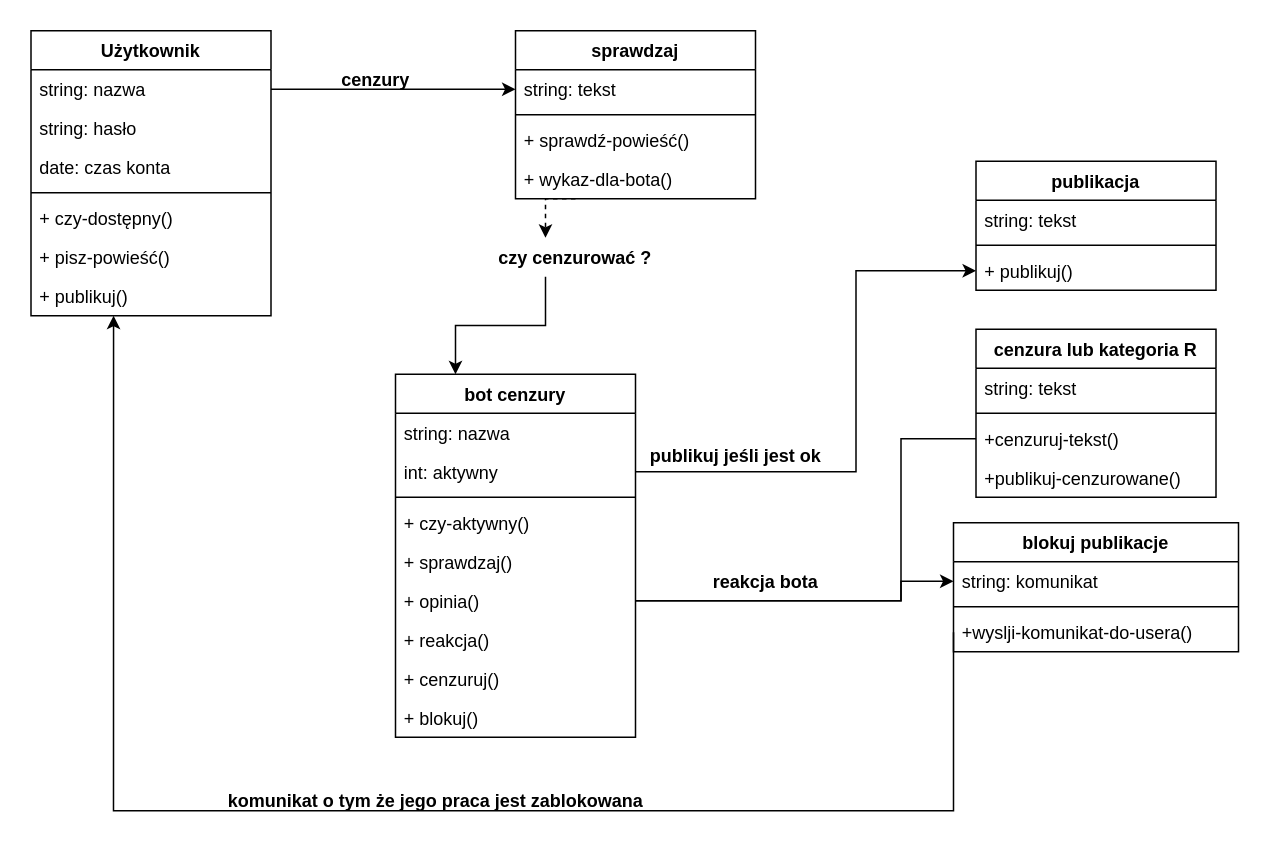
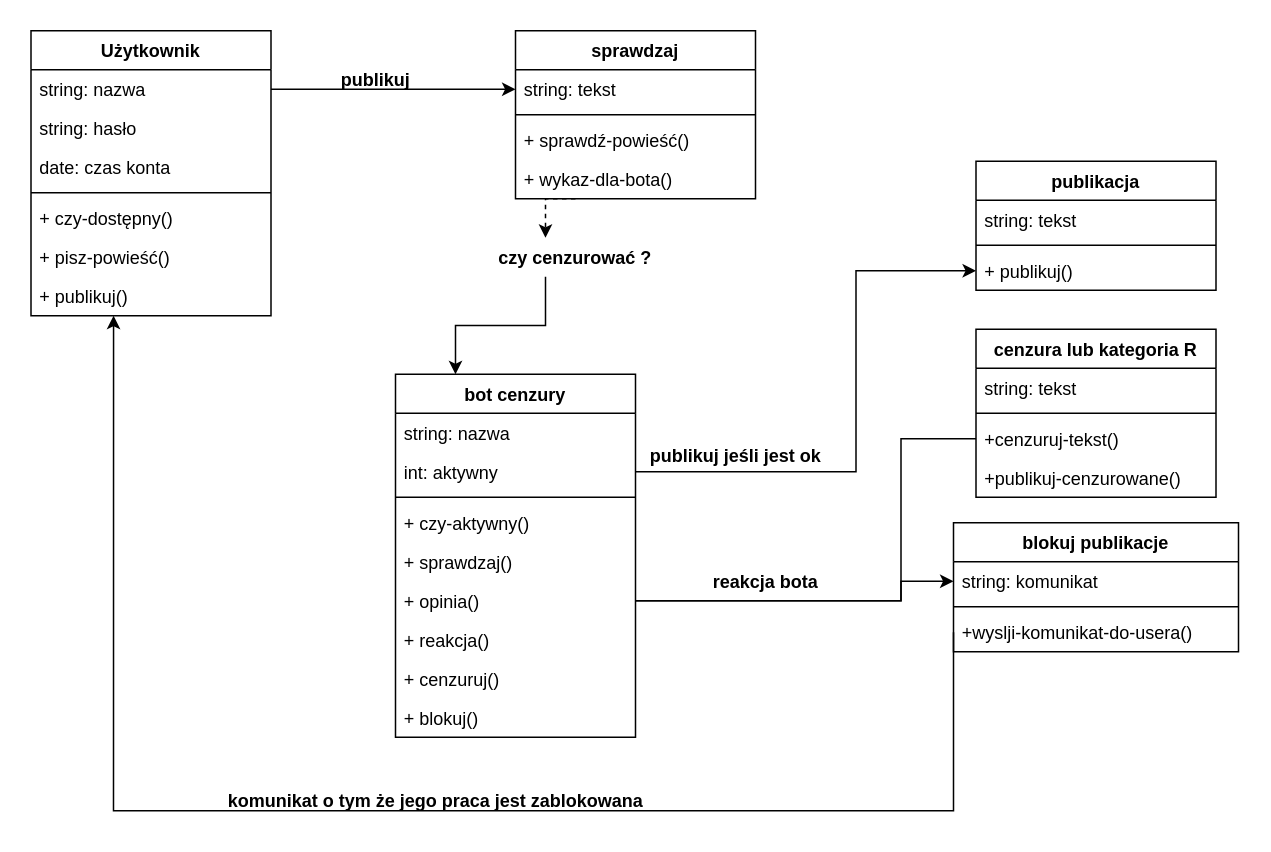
(375, 80) -> (375, 80)
